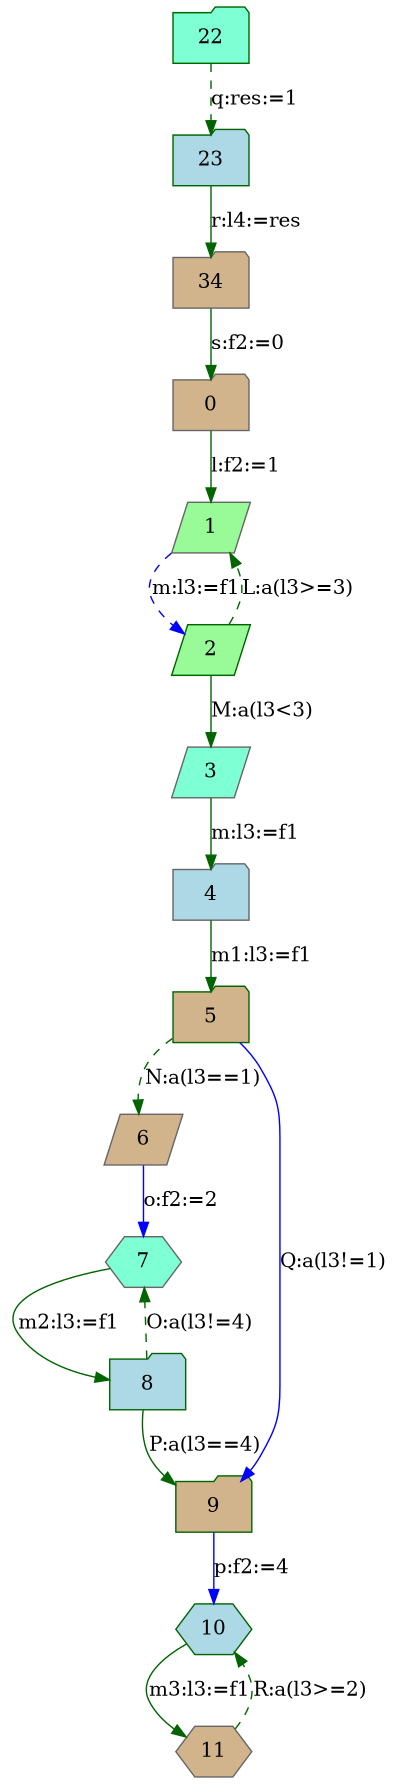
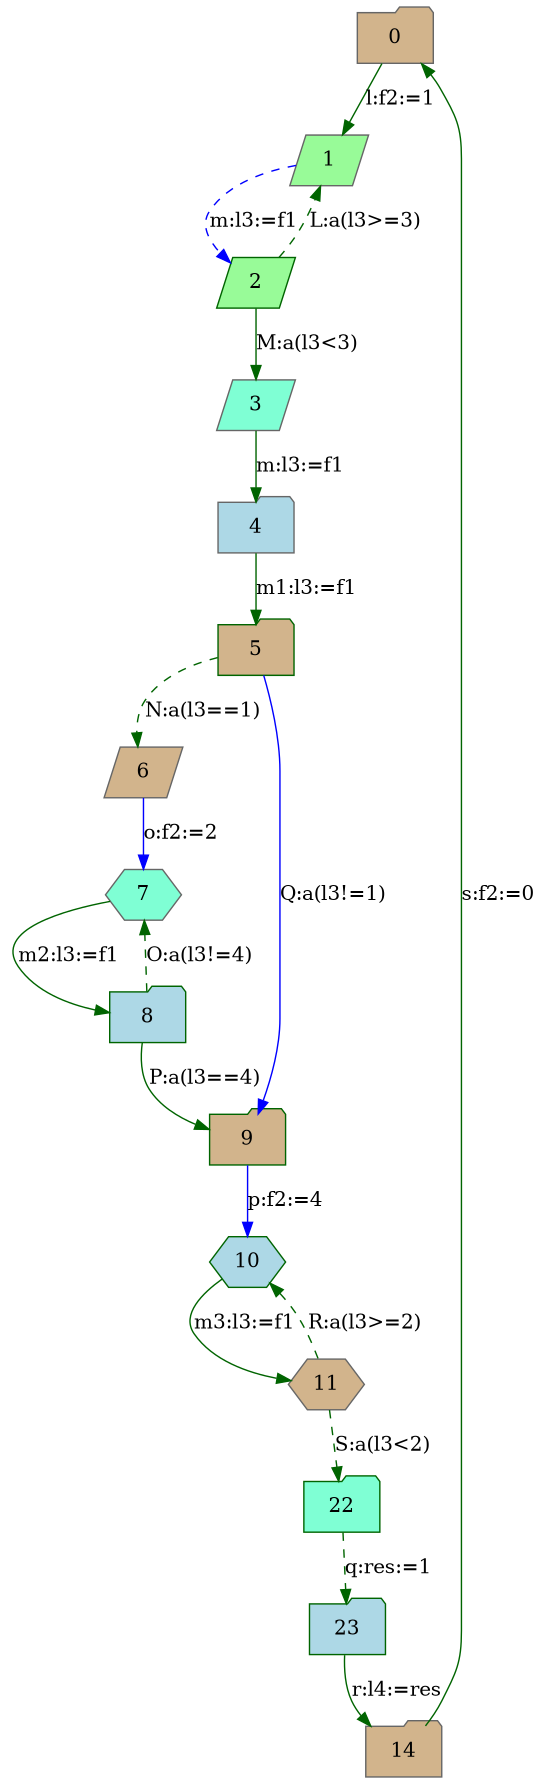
(211, 283) -> (404, 1752)
none -> (333, 1439)
